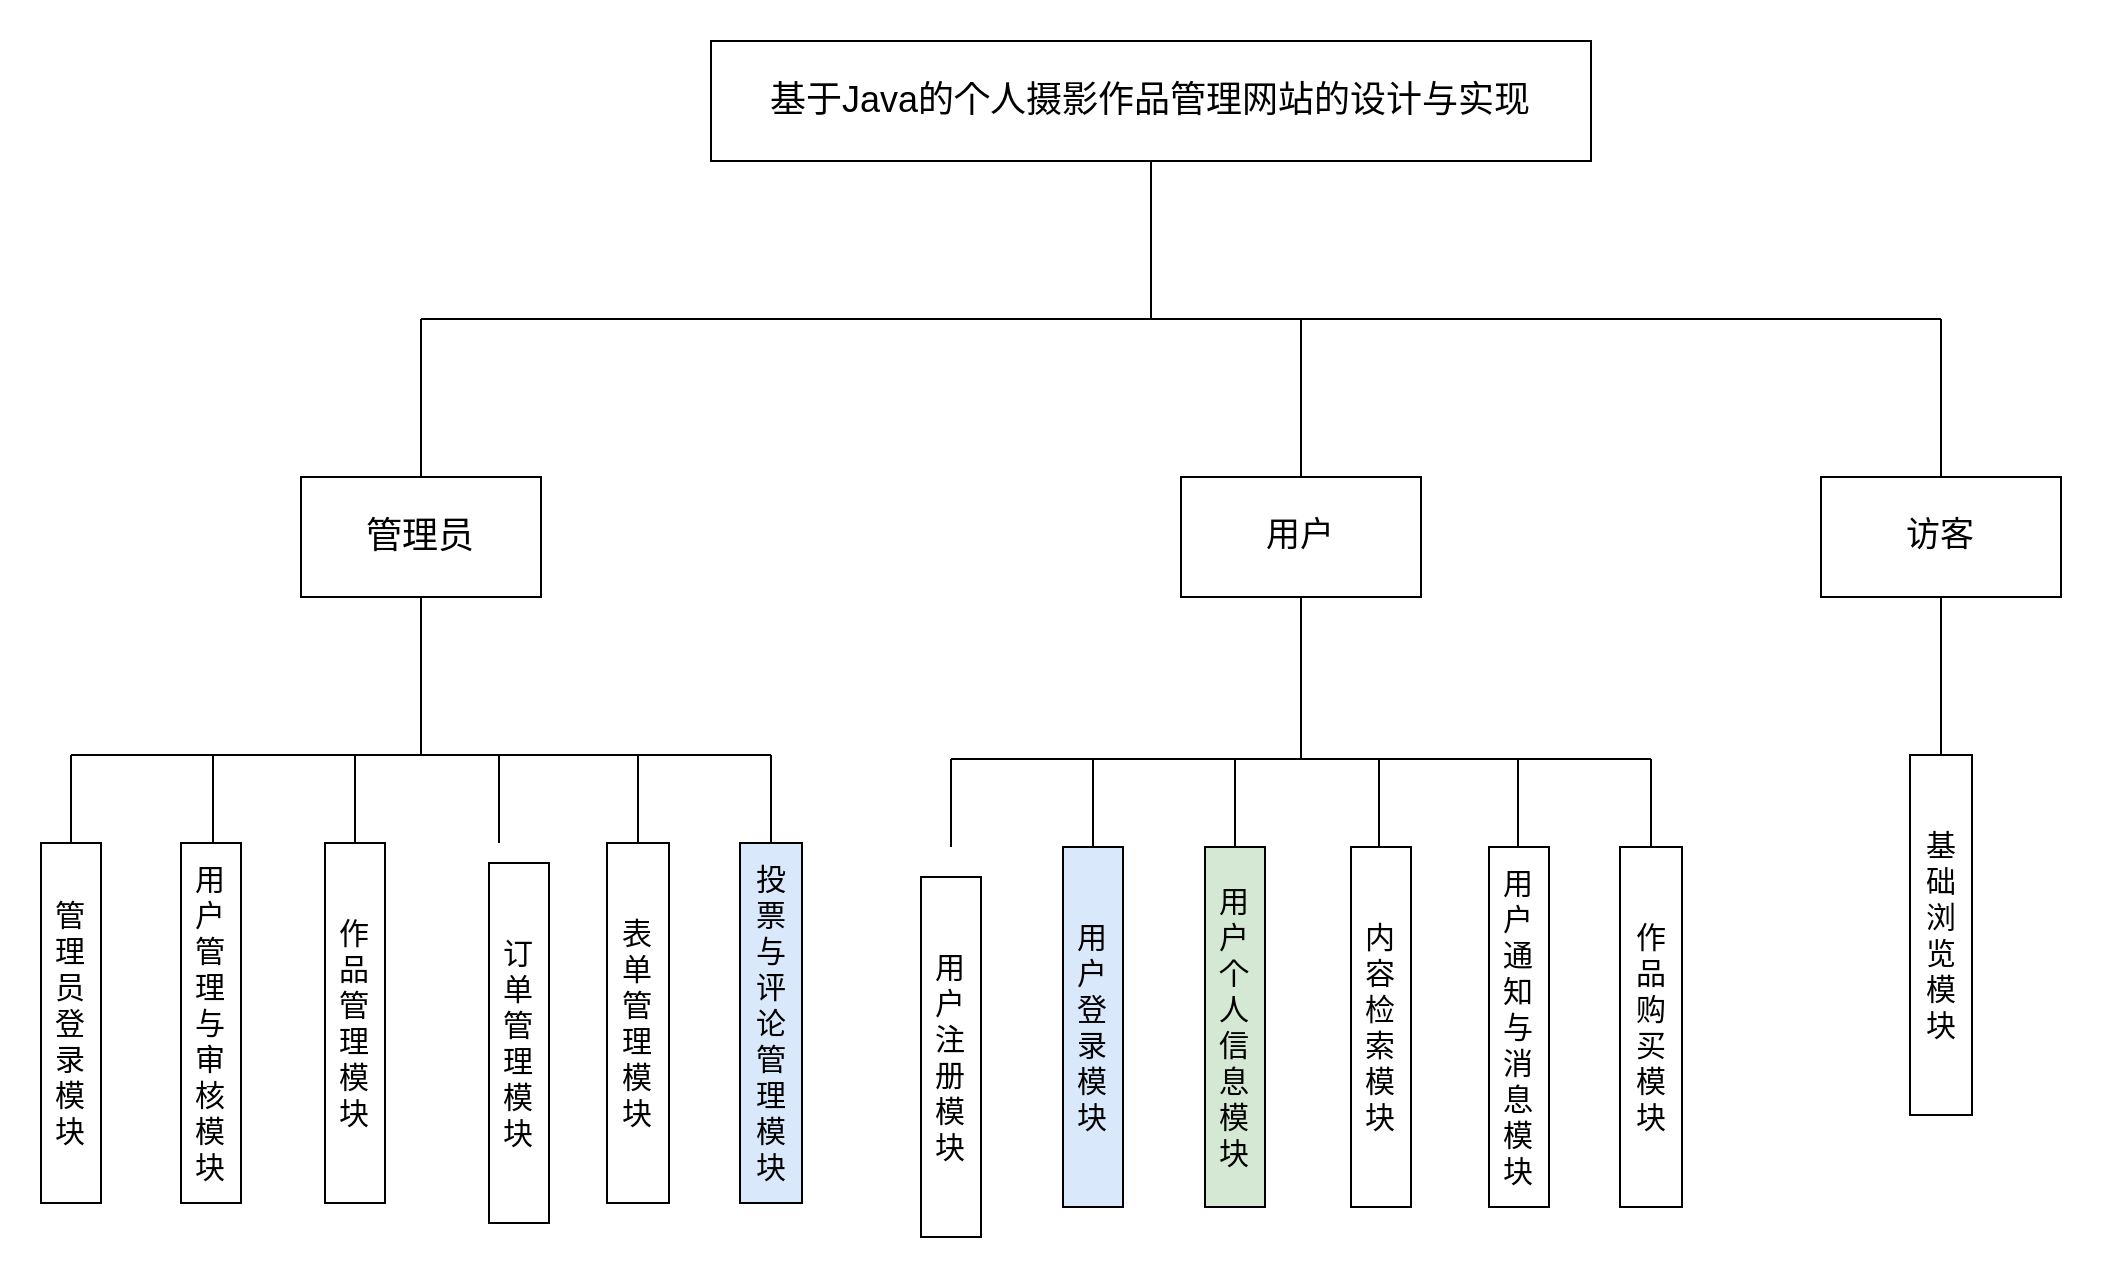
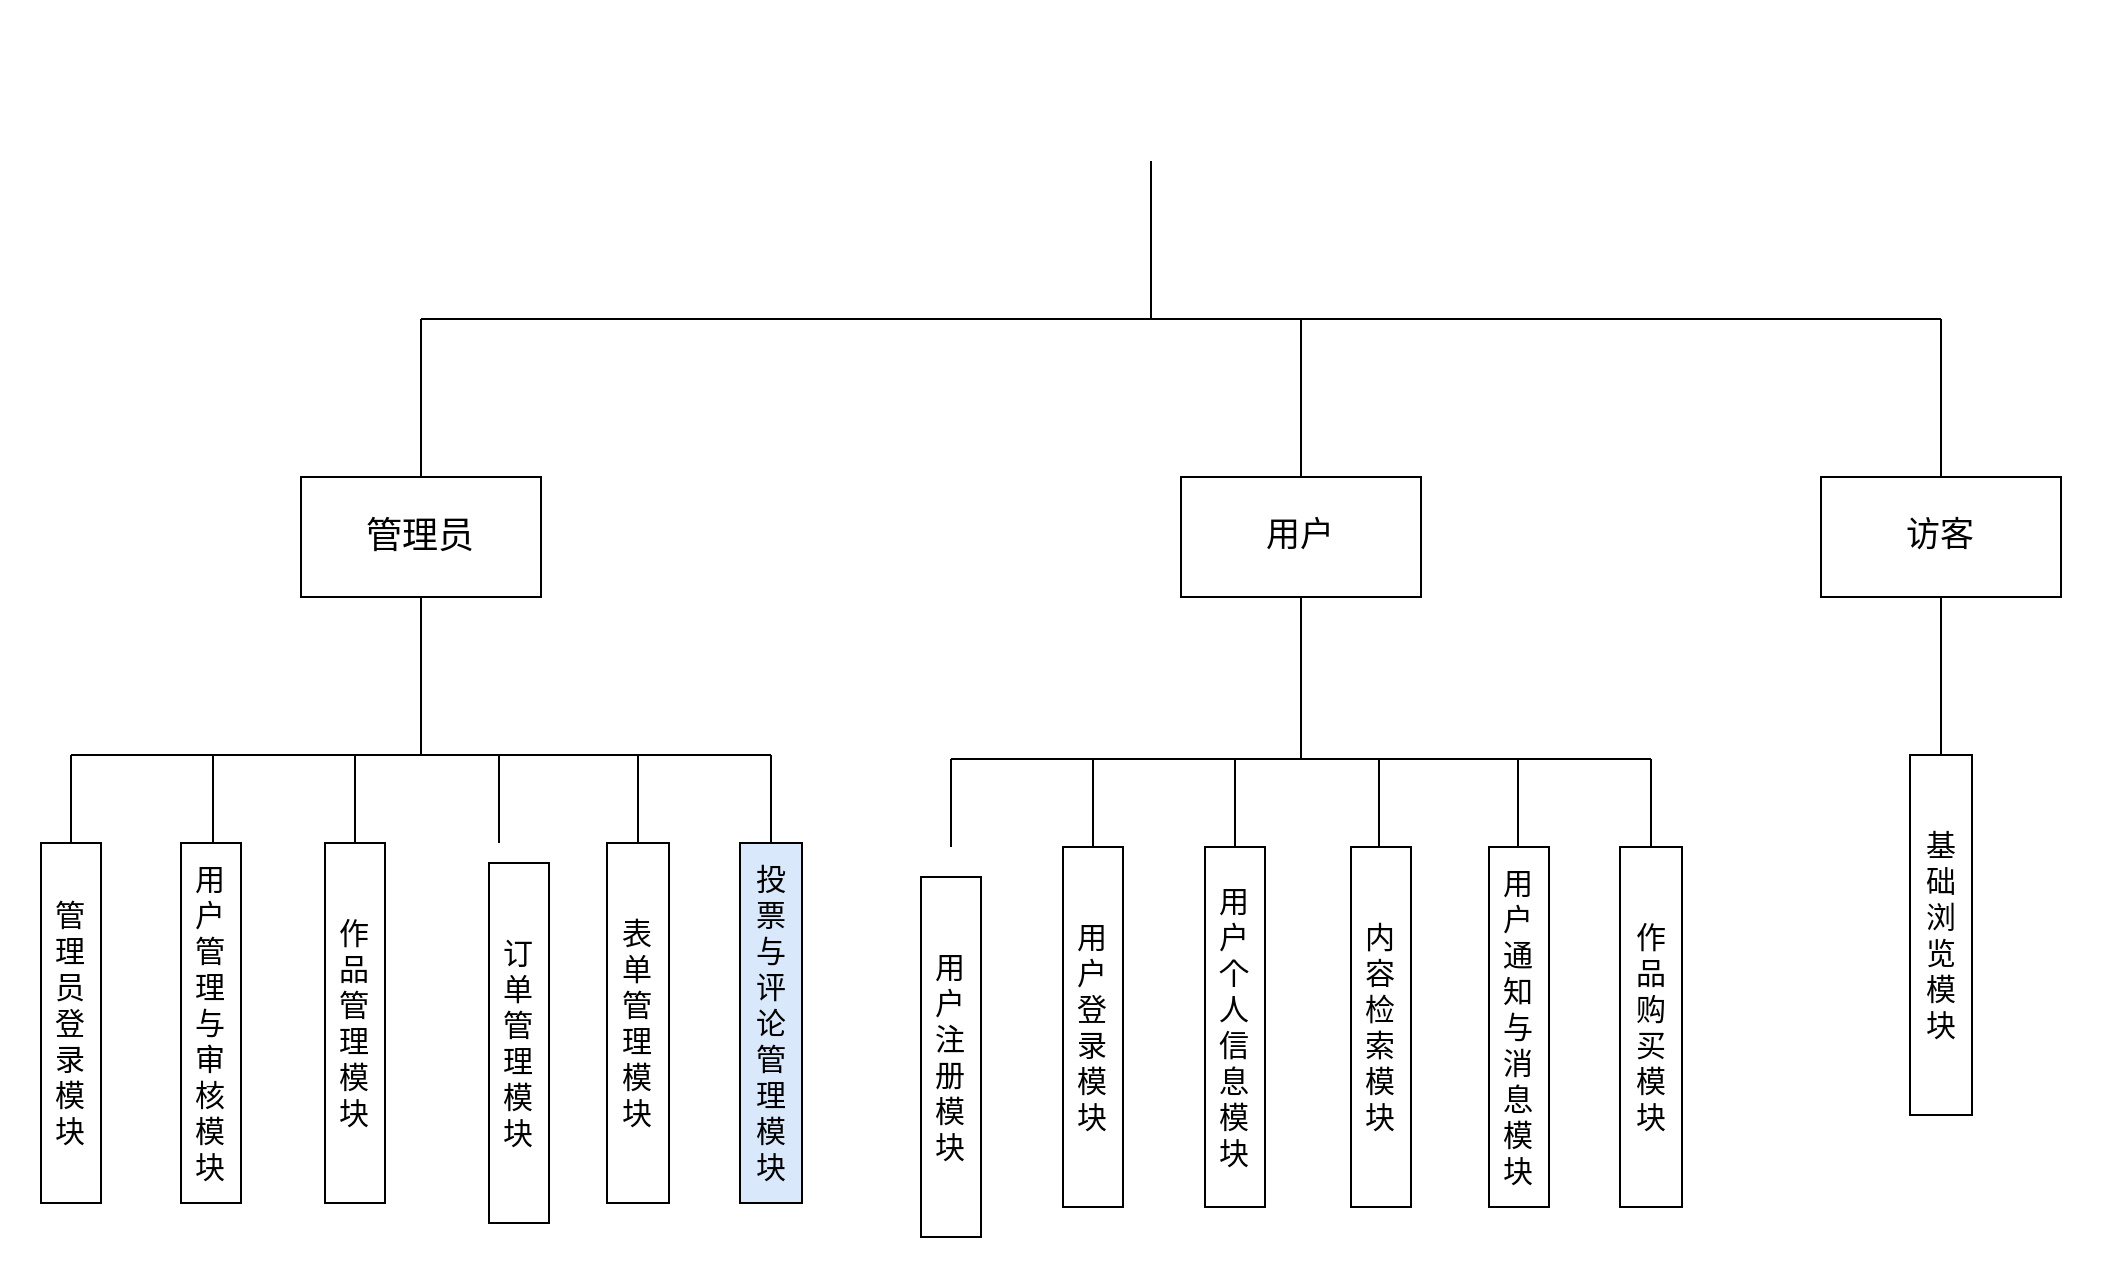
(1151, 101) -> none
(1093, 1027) -> (1093, 1027)
(1235, 1027) -> (1235, 1027)
